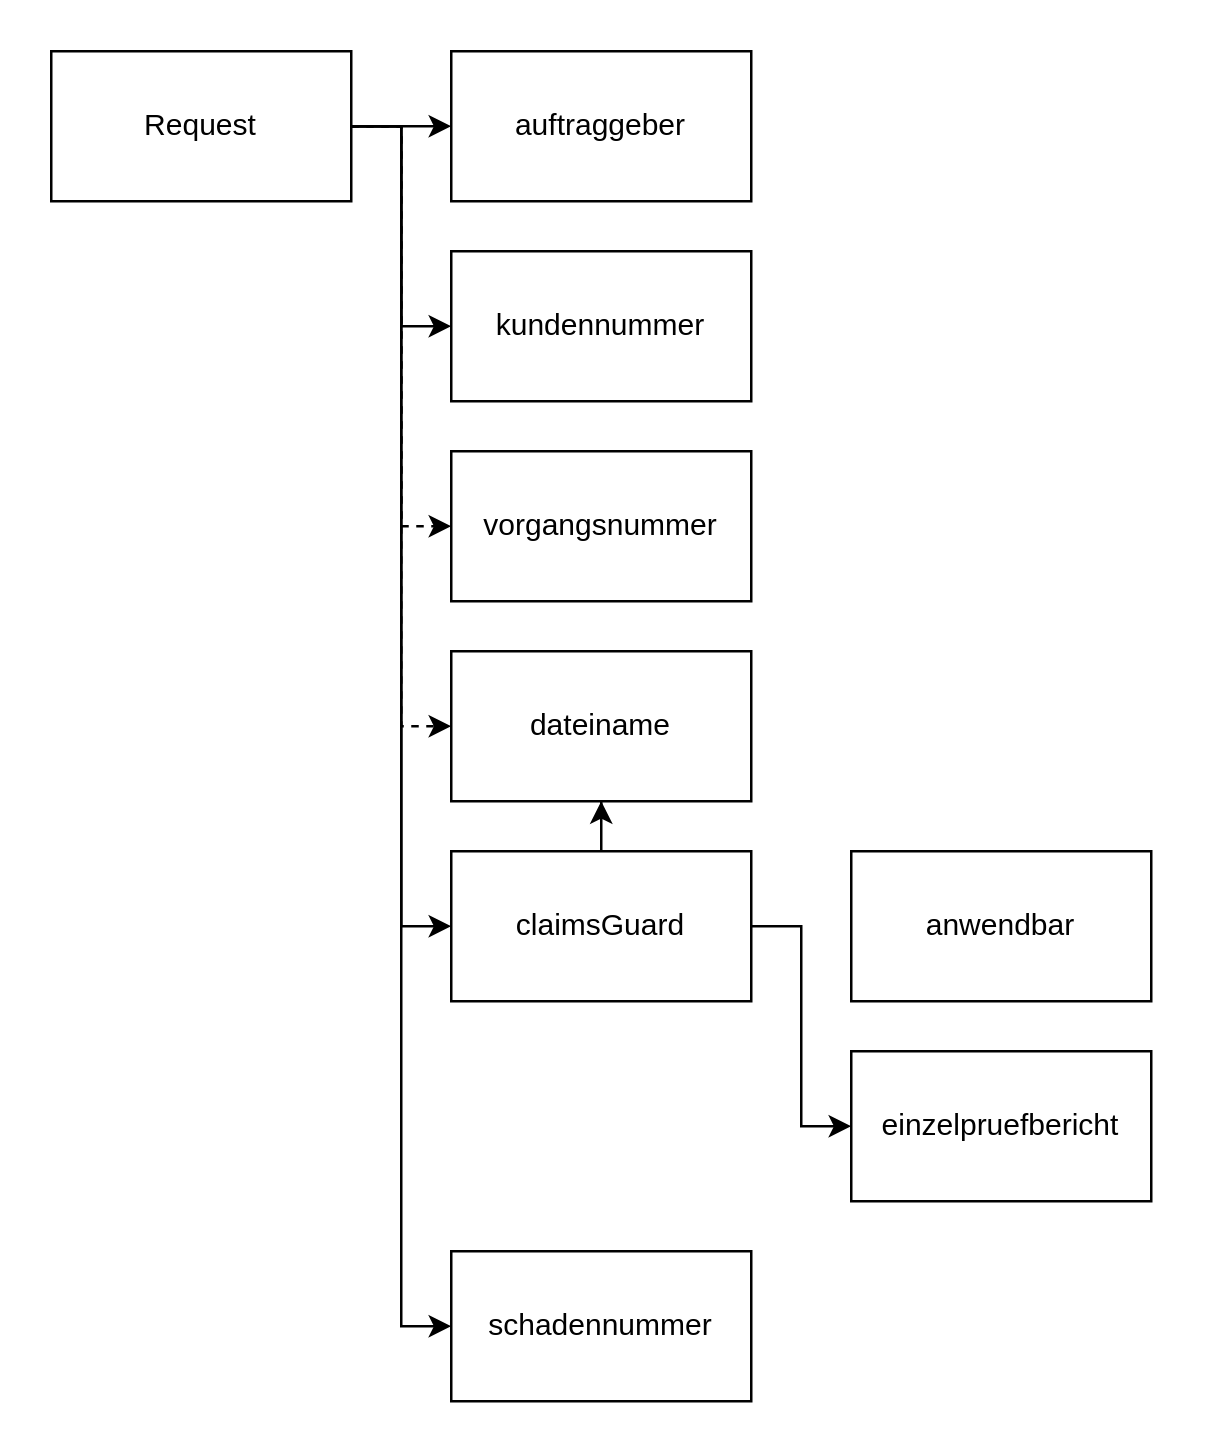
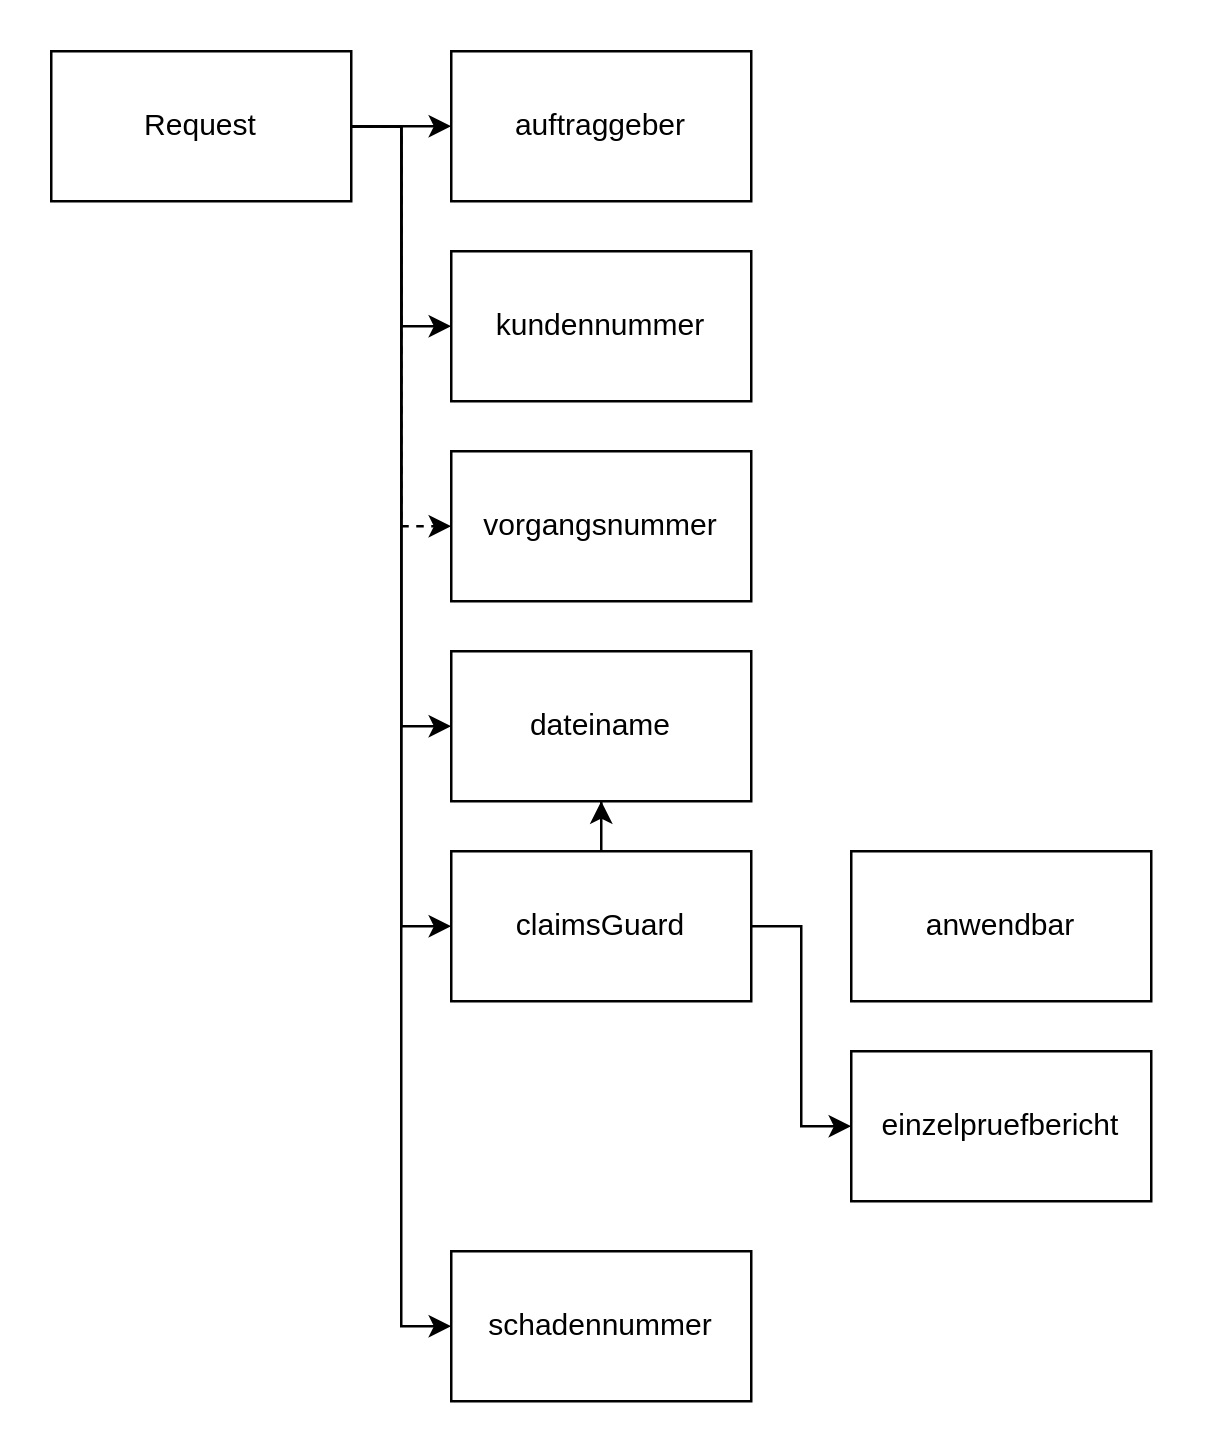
(417, 726) -> (417, 726)
